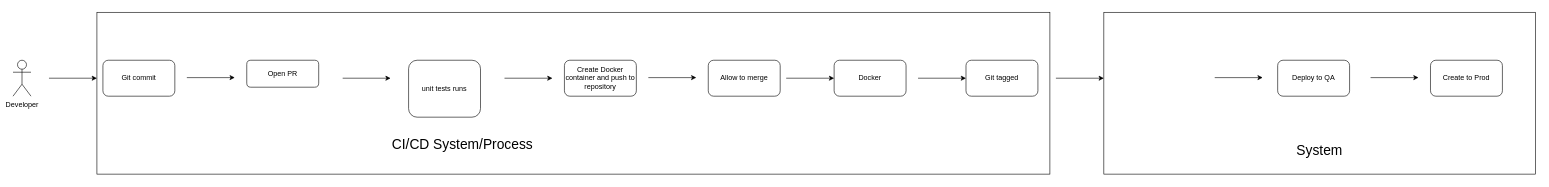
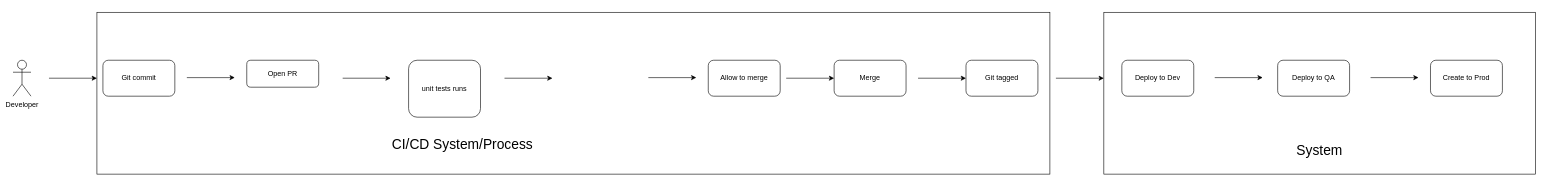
(600, 78) -> none
(870, 78) -> (870, 78)
none -> (1158, 78)
